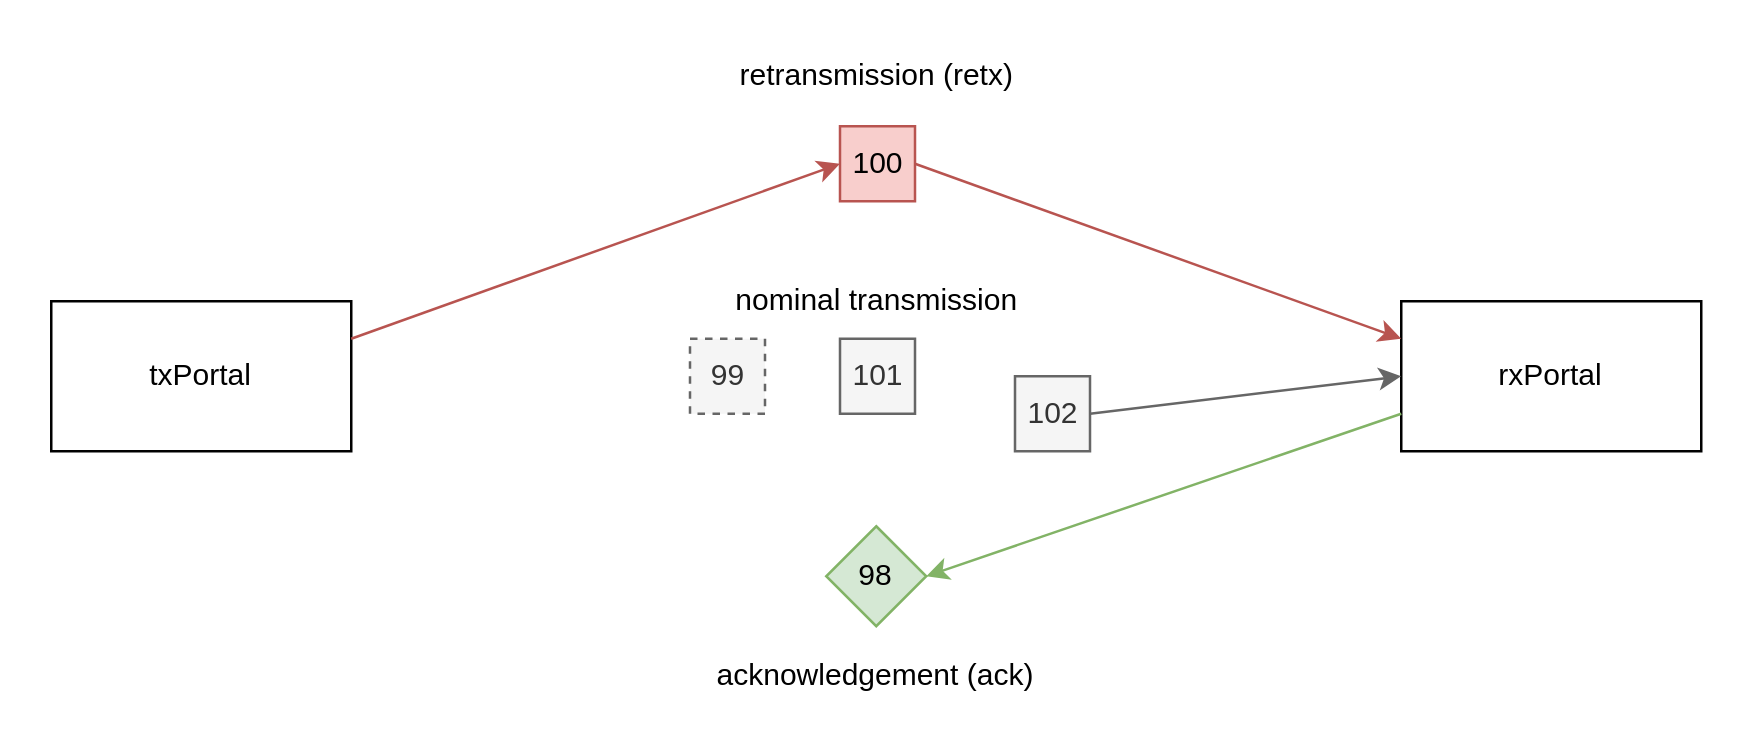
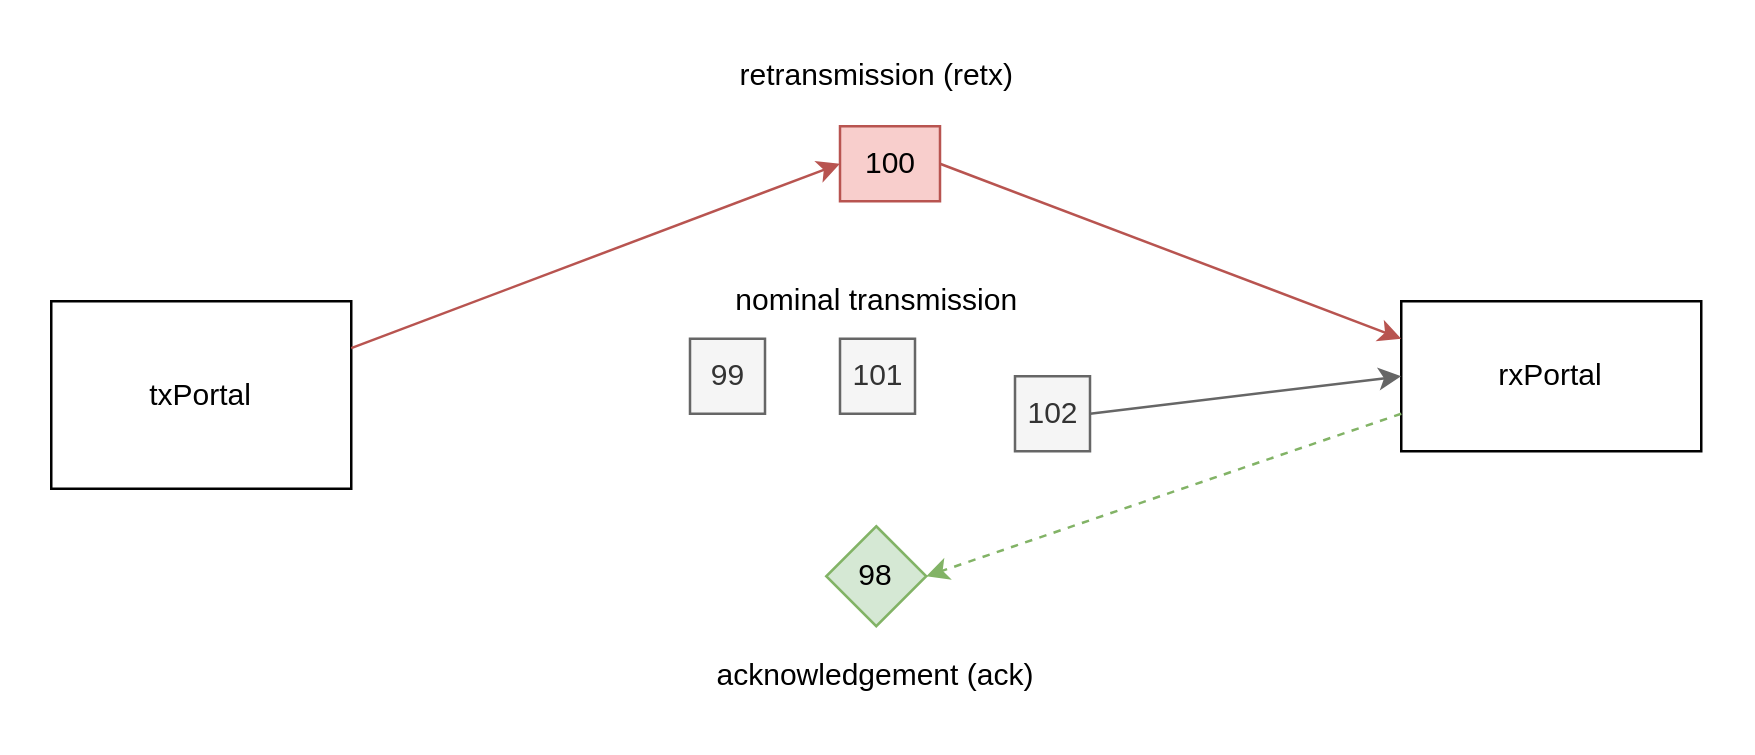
(878, 164) -> (890, 164)
(201, 376) -> (201, 395)
(728, 376) -> (728, 376)
(1172, 492) -> (1172, 492)
